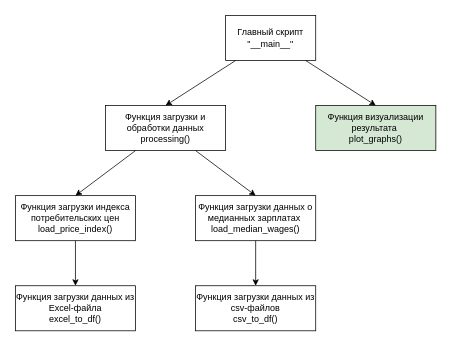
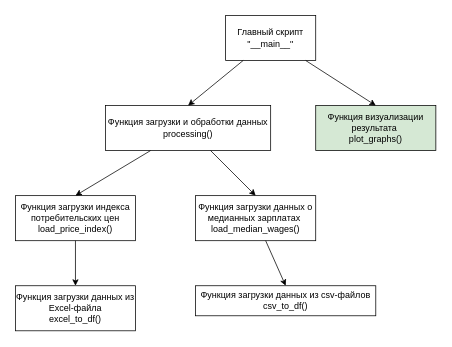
(165, 128) -> (188, 128)
(255, 308) -> (285, 300)
